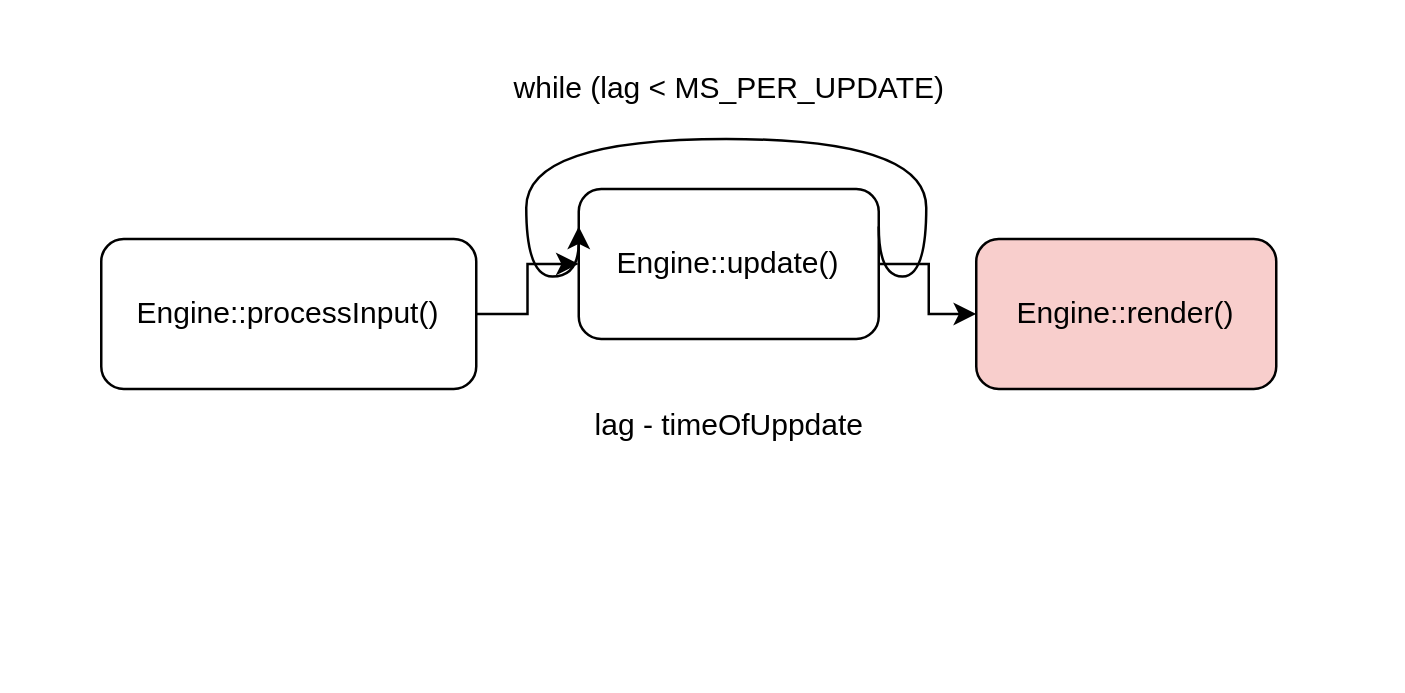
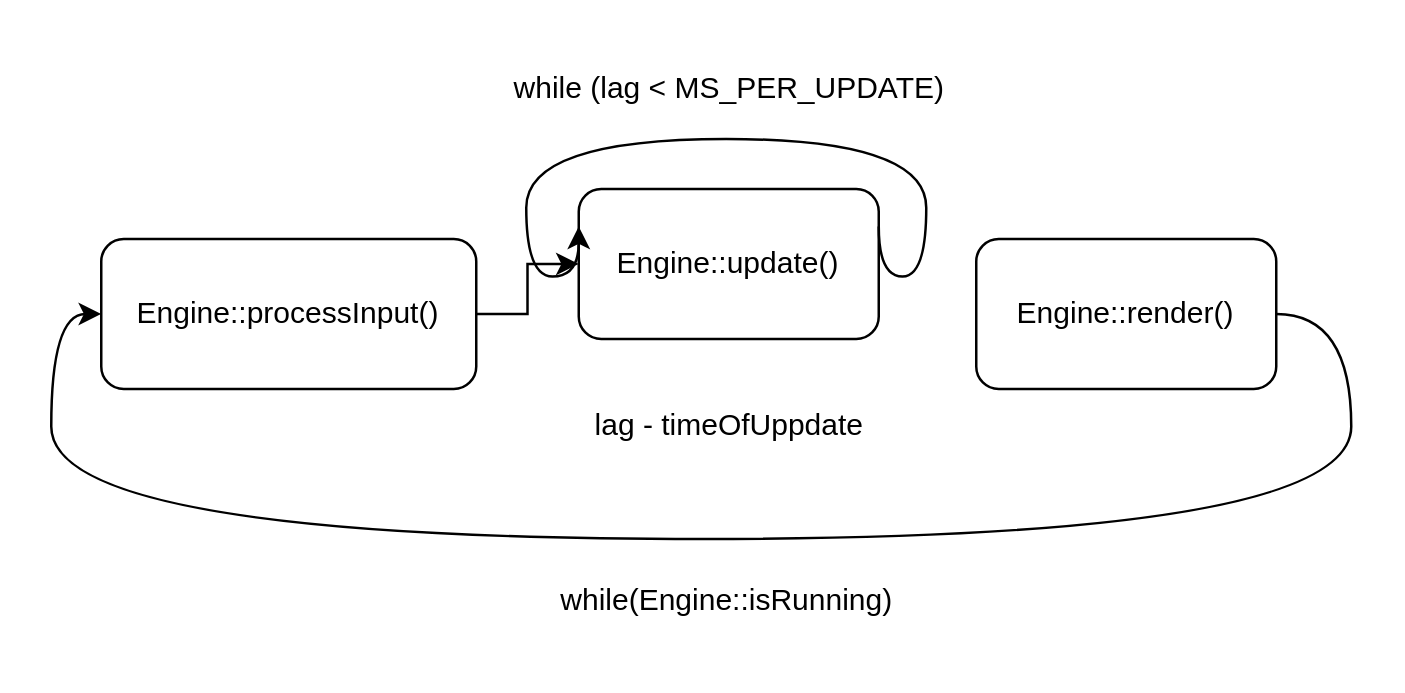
(929, 301) -> none
(1126, 314) -> (1126, 314)
none -> (716, 539)
none -> (726, 601)
